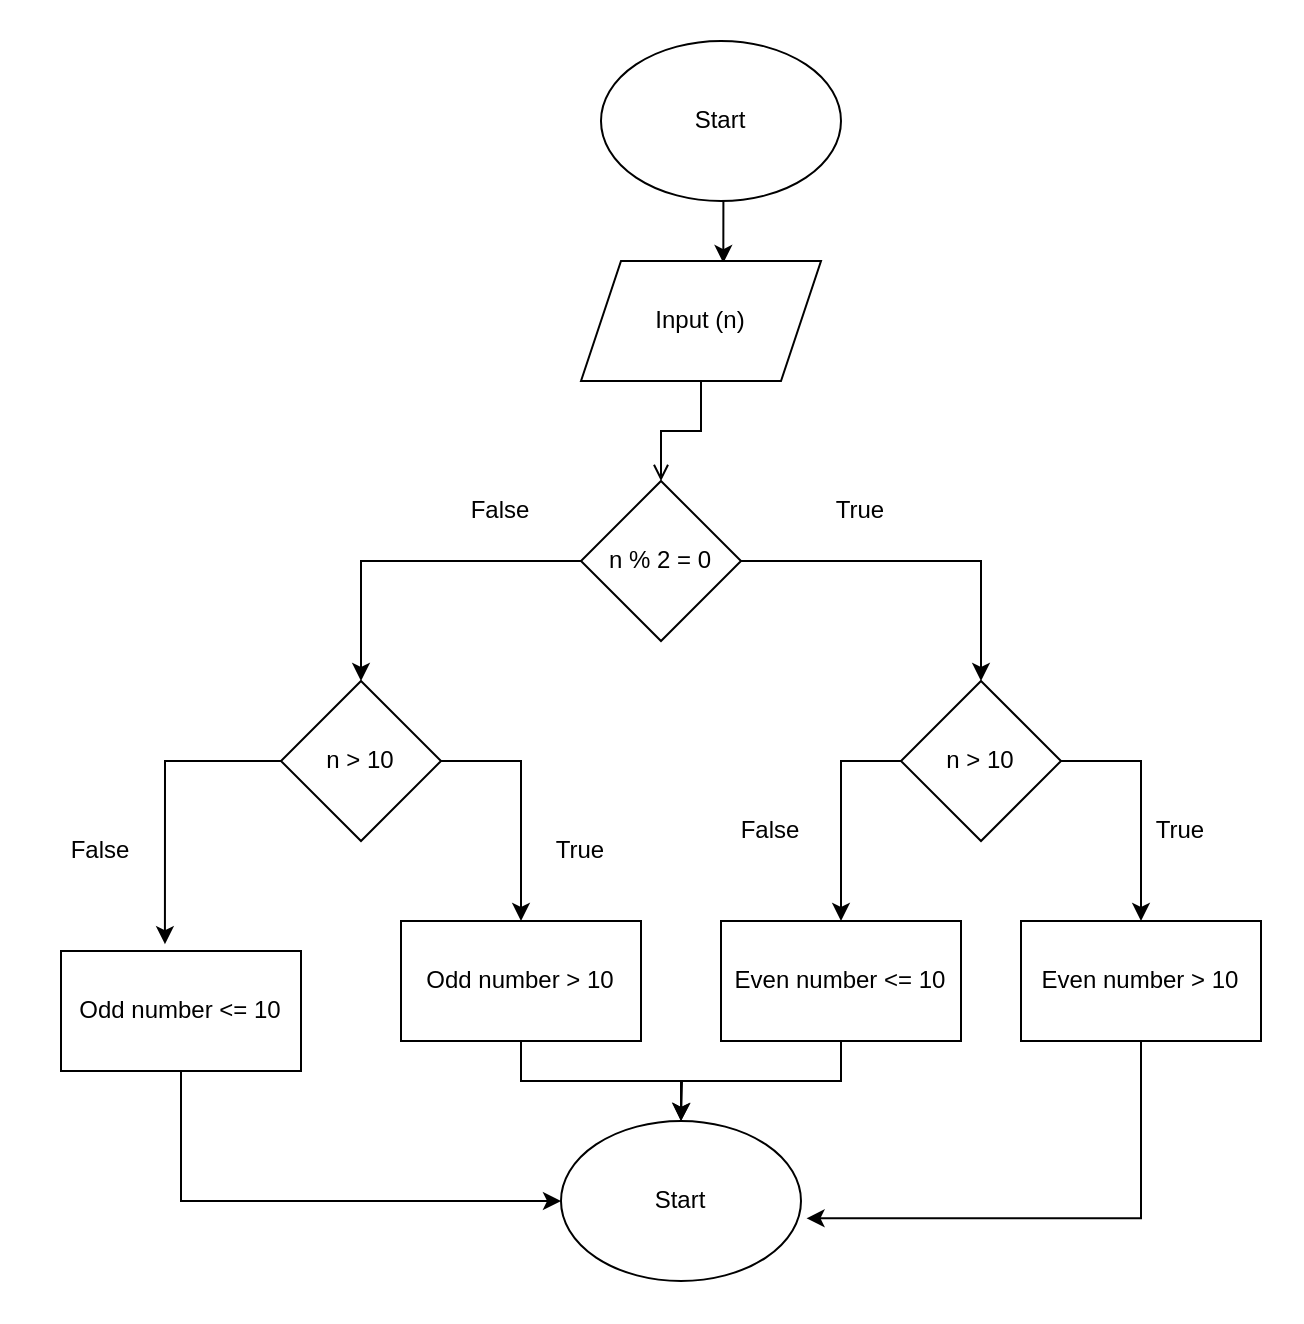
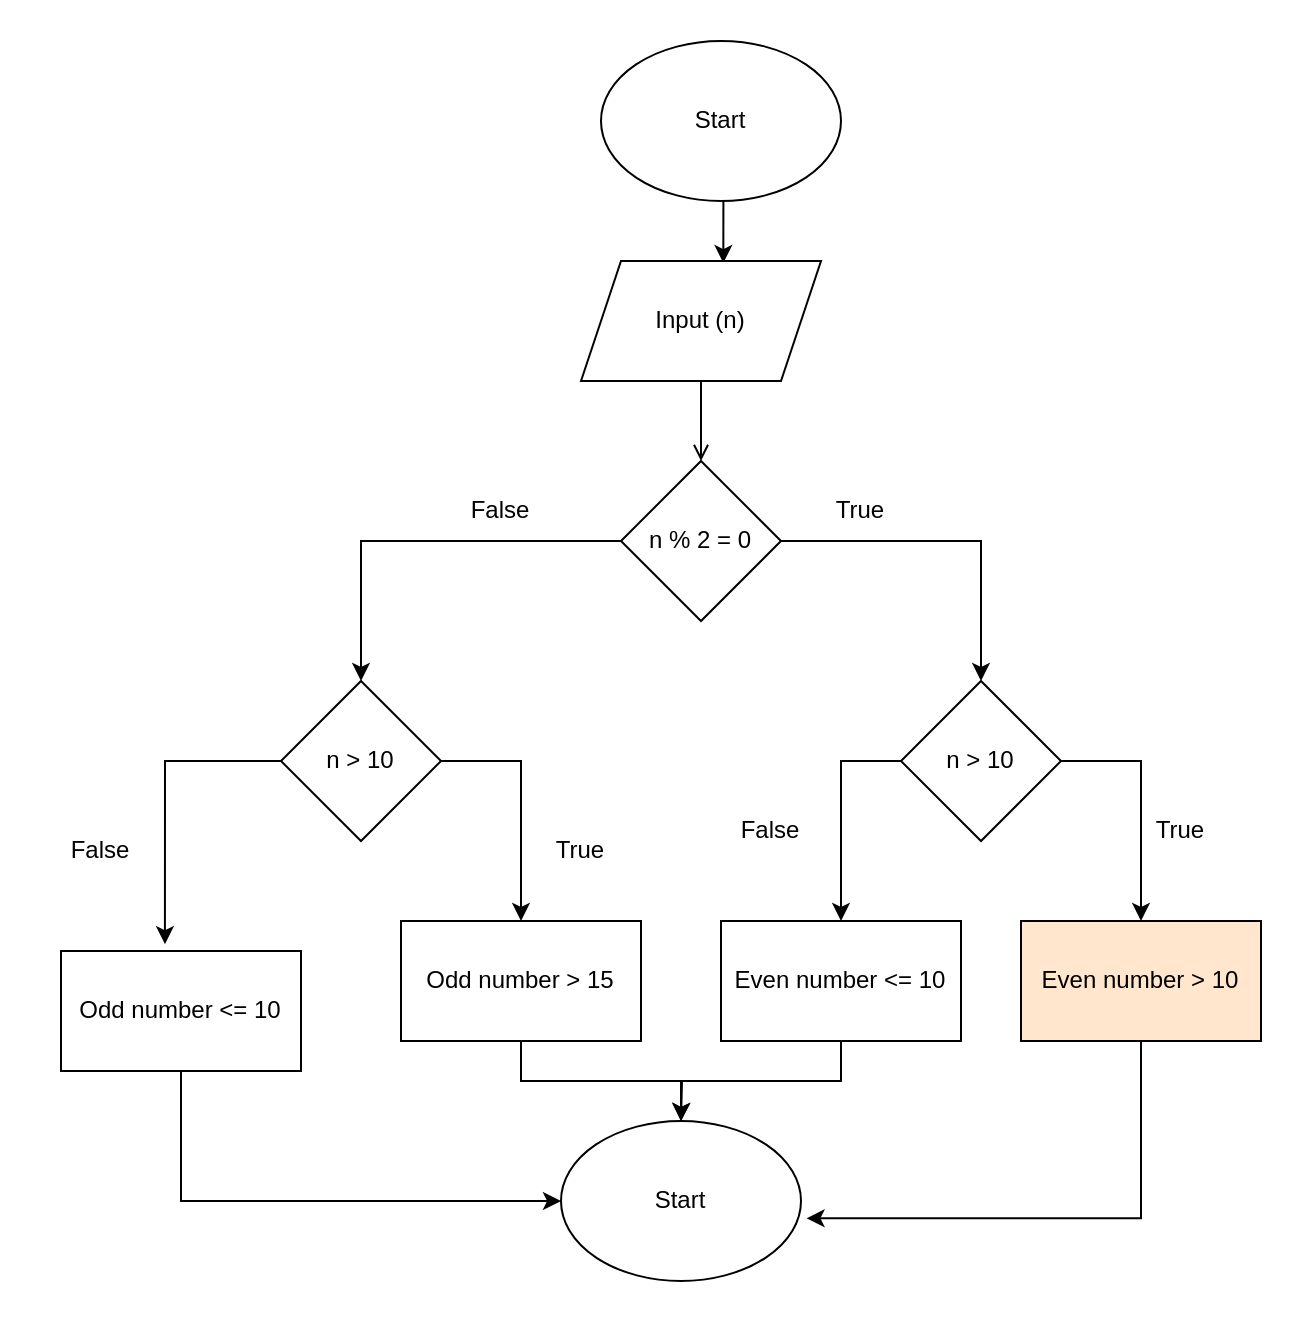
(661, 561) -> (701, 541)
(521, 981) -> (521, 981)
(1141, 981) -> (1141, 981)
